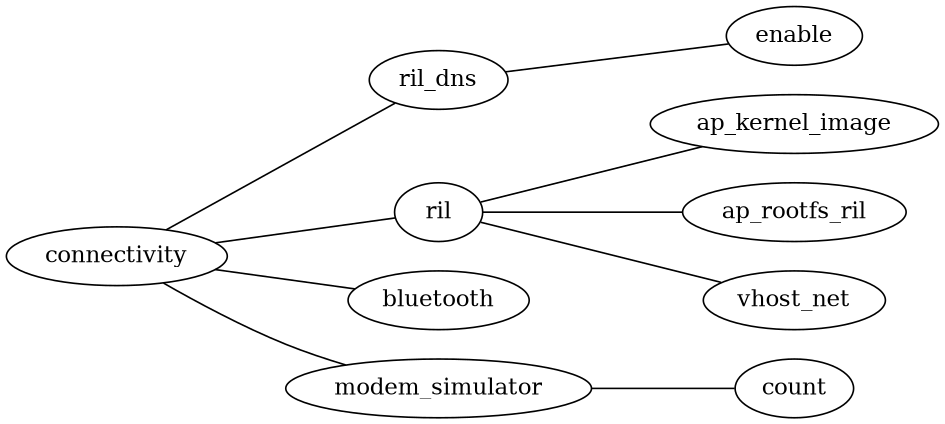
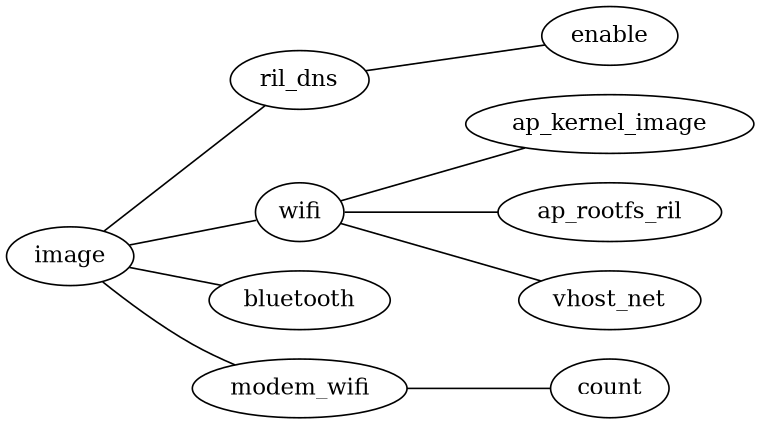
(439, 212) -> (300, 212)
(117, 256) -> (70, 256)
(439, 388) -> (300, 388)
